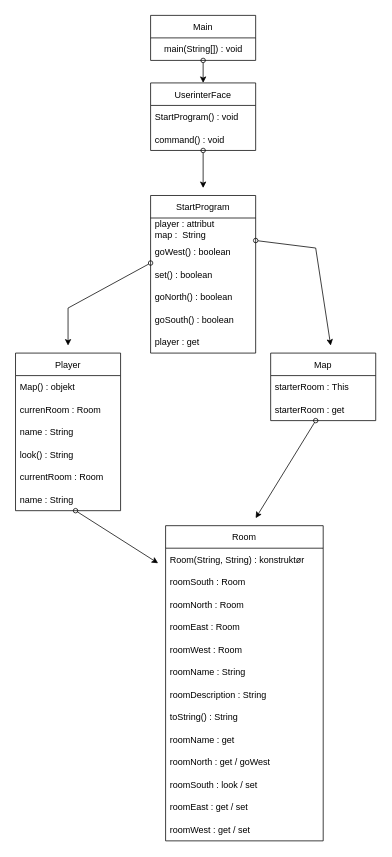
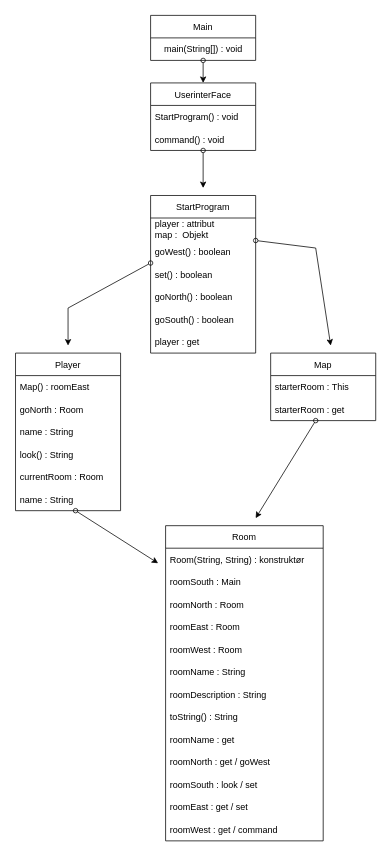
(191, 224) -> (191, 224)
(51, 387) -> (56, 387)
(59, 410) -> (51, 410)
(206, 582) -> (205, 582)
(214, 830) -> (224, 830)
